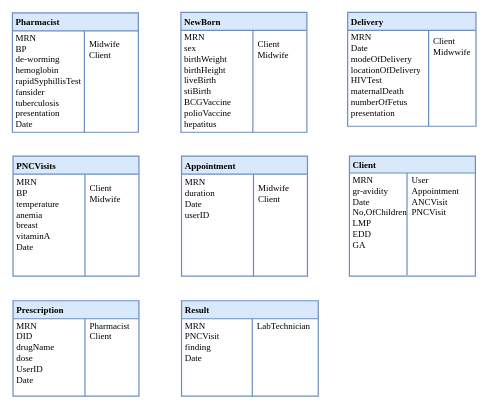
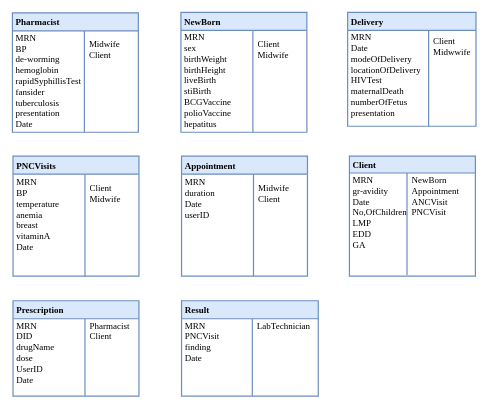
(438, 224) -> (438, 224)
